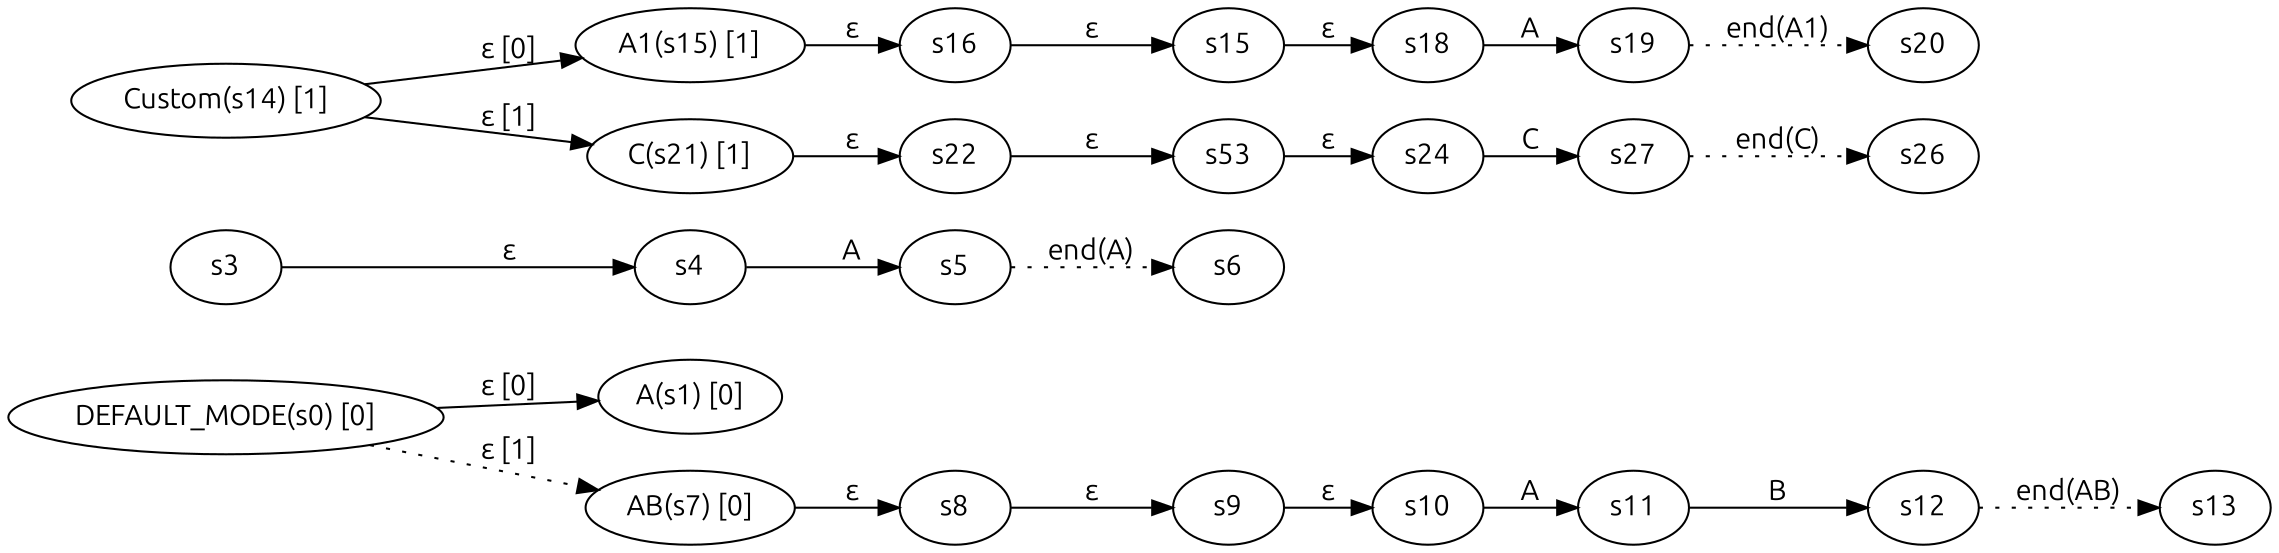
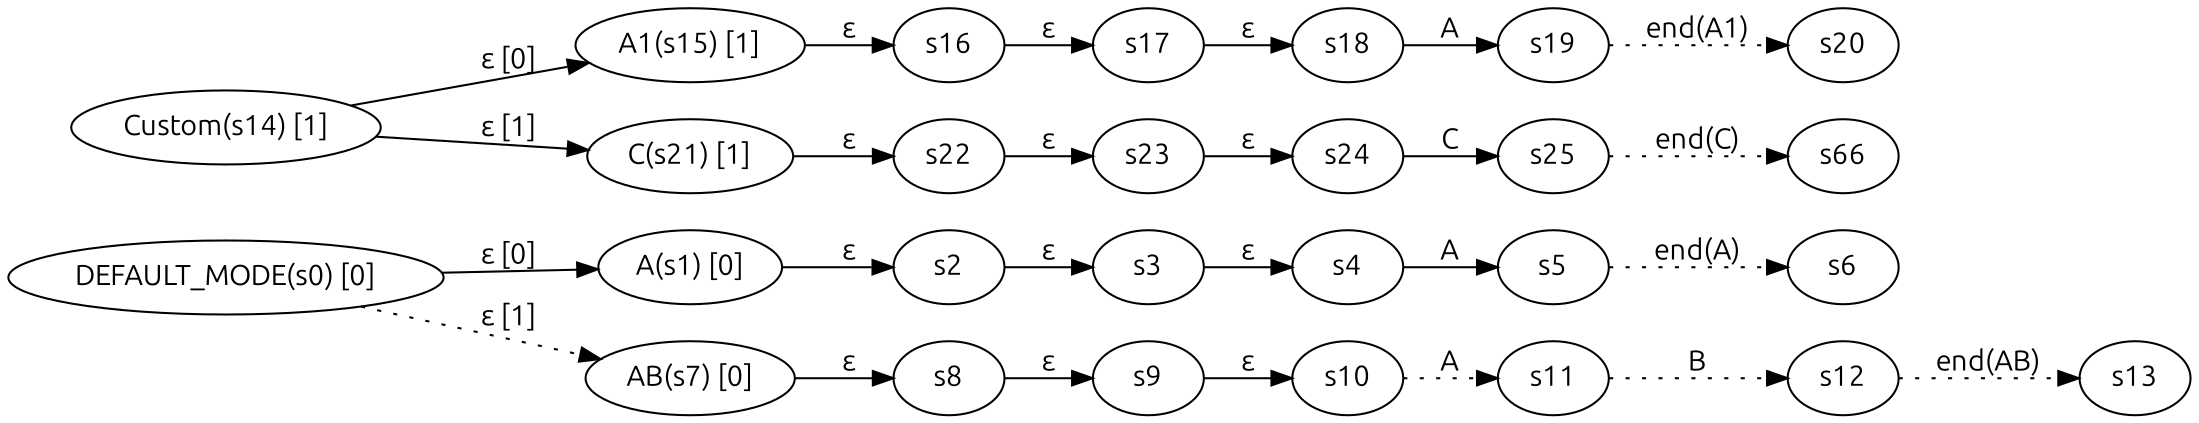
(1229, 45) -> (1148, 45)
(1229, 156) -> (1148, 156)
(1633, 156) -> (1553, 156)
(1923, 156) -> (1843, 156)
none -> (949, 267)
(1520, 508) -> (1440, 378)
(1768, 508) -> (1688, 378)
